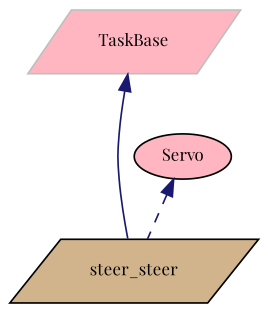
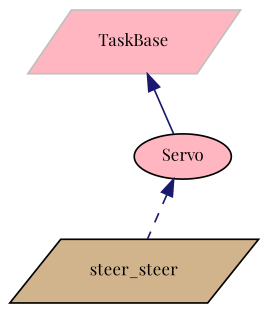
(118, 165) -> (164, 112)
